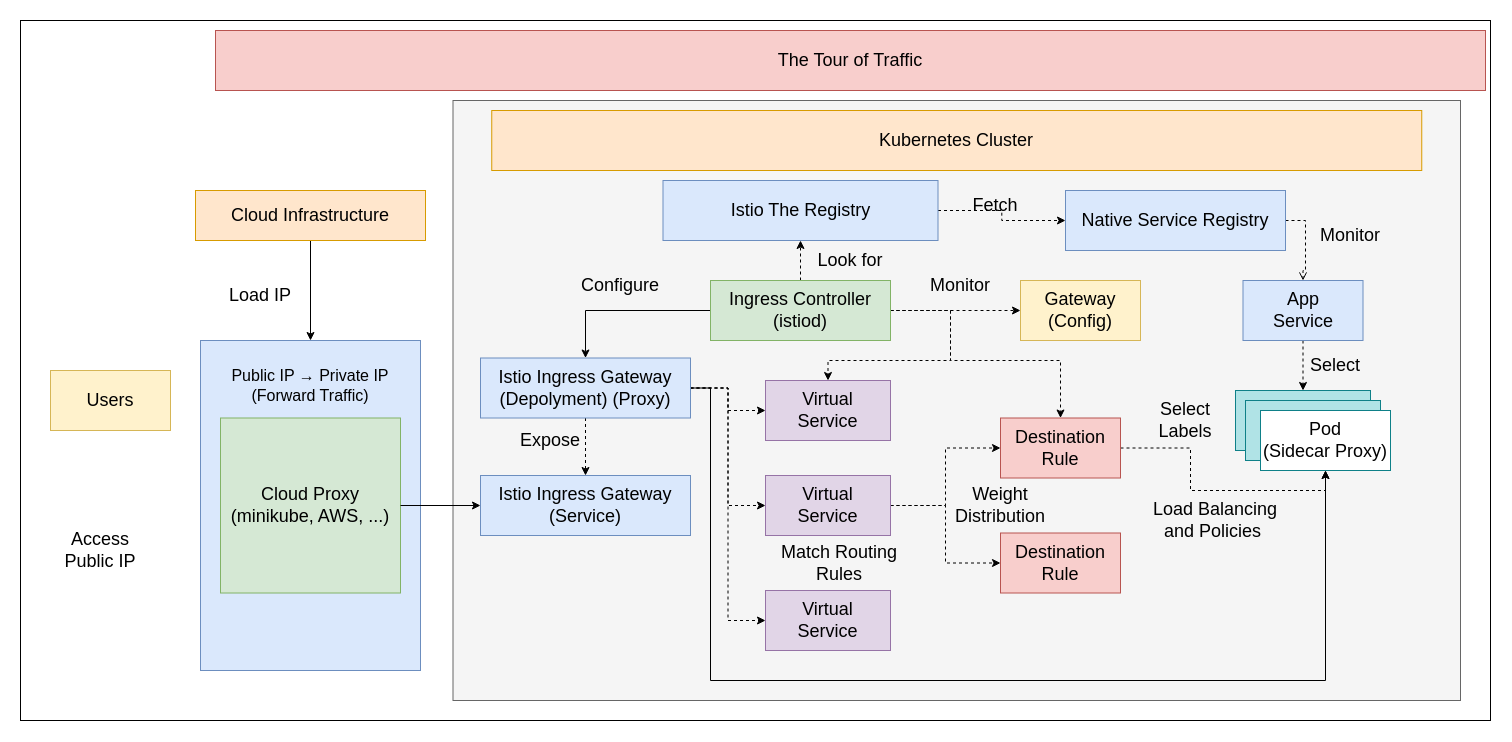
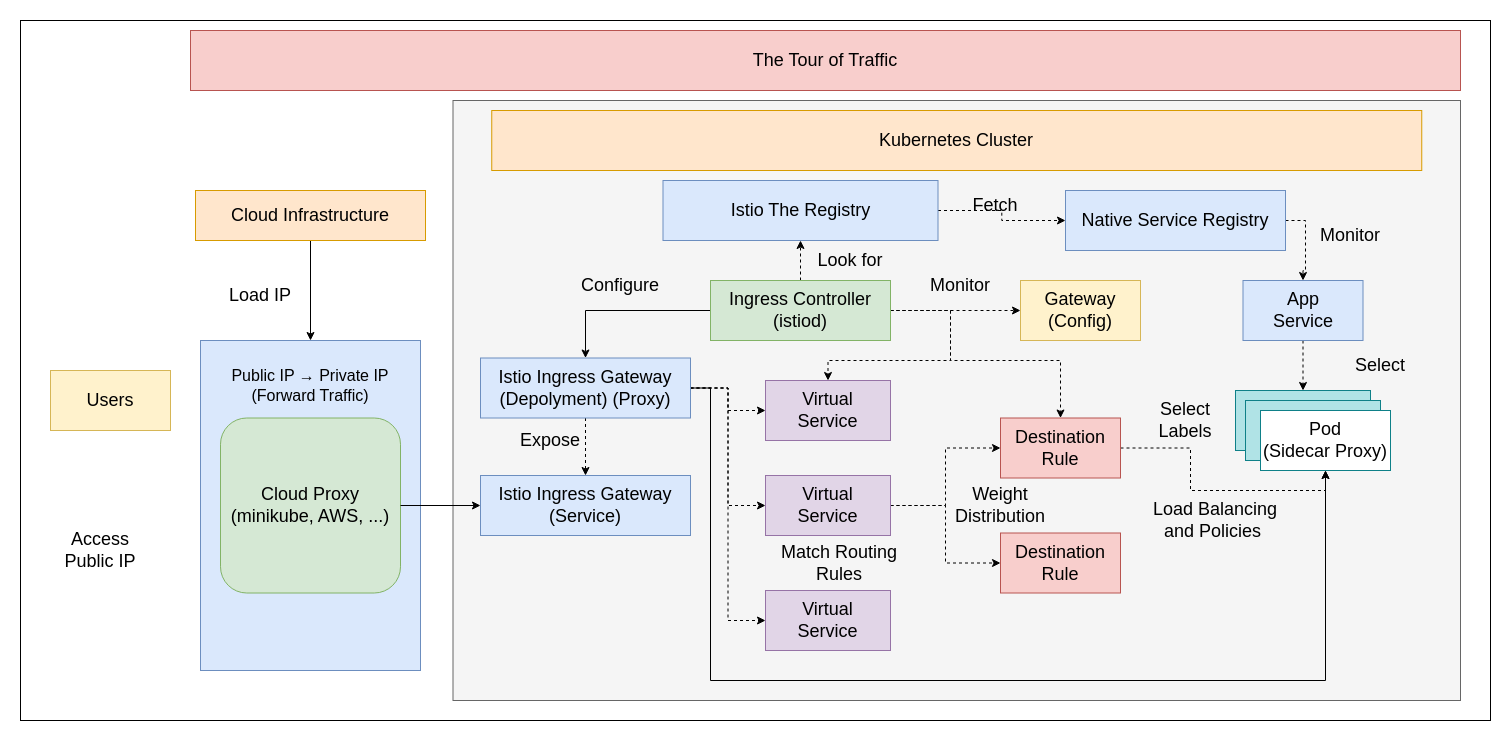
(851, 61) -> (826, 61)
(1303, 272) -> (1303, 271)
(1336, 366) -> (1381, 366)
(311, 506) -> (311, 506)
